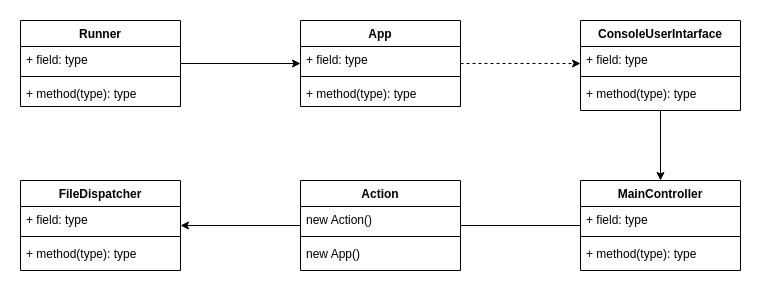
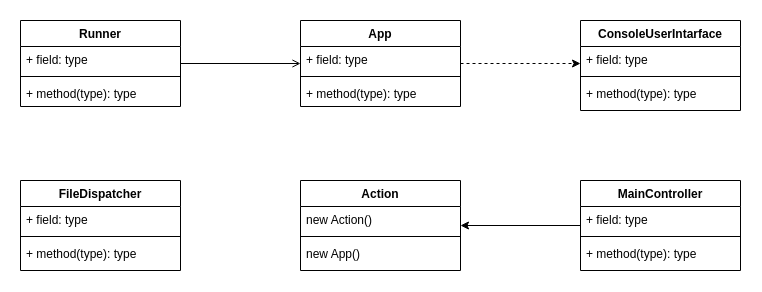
(292, 64) -> (293, 64)
(661, 143) -> none
(243, 226) -> none
(467, 226) -> (469, 226)
